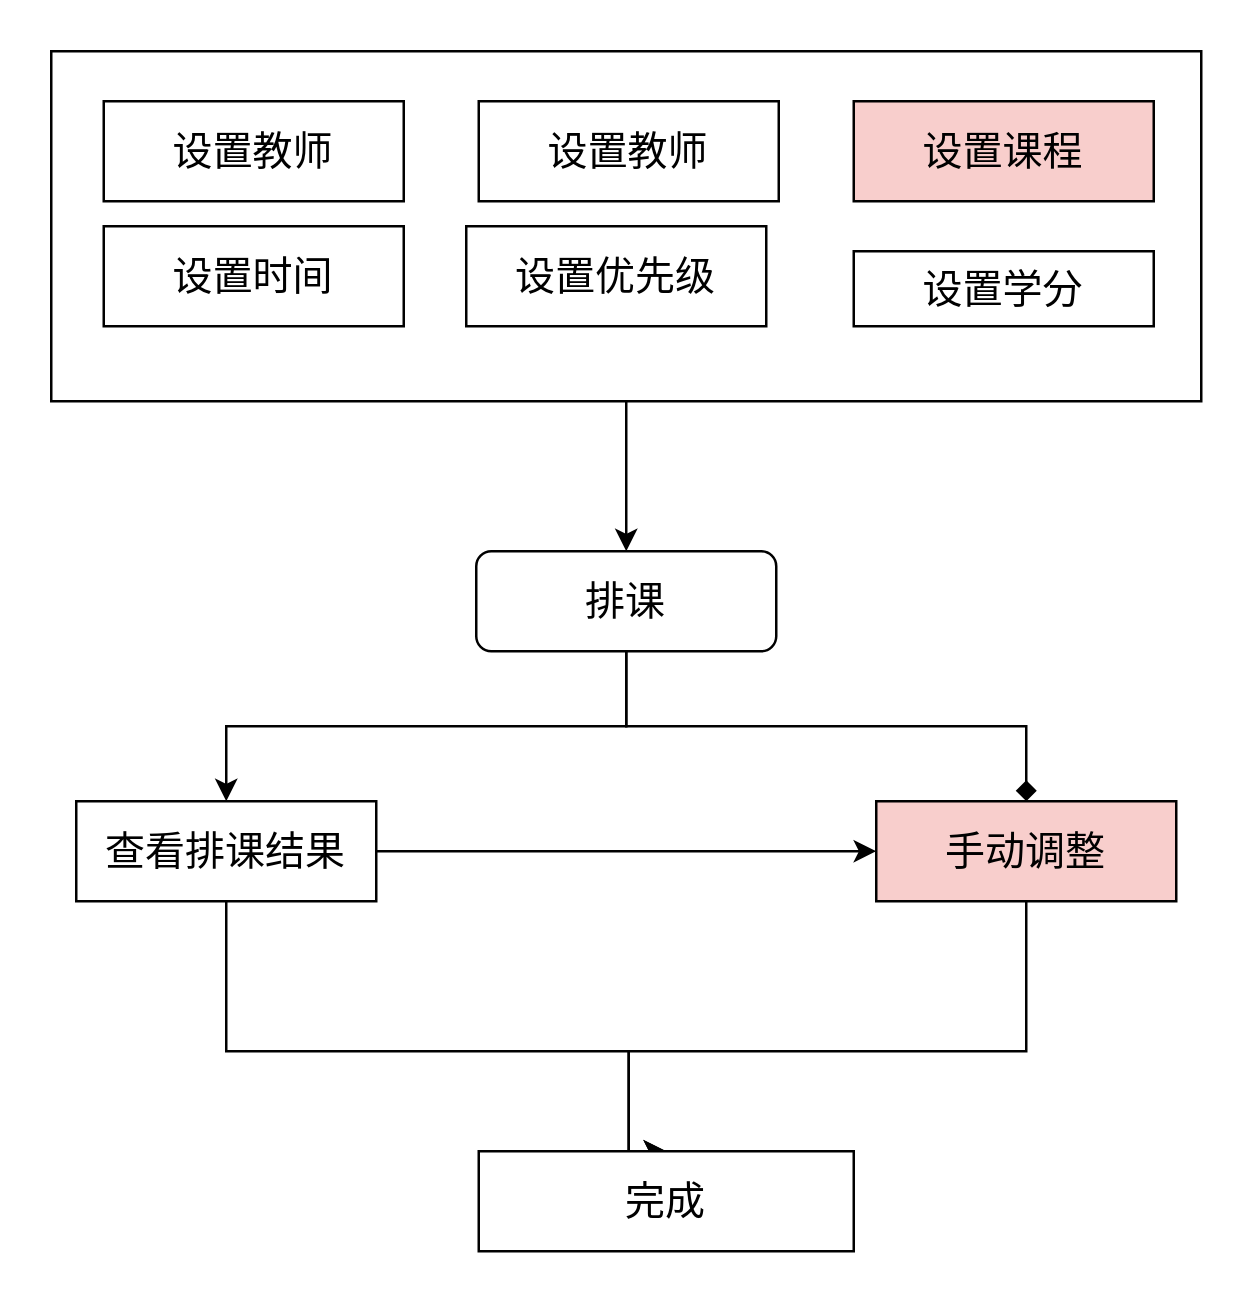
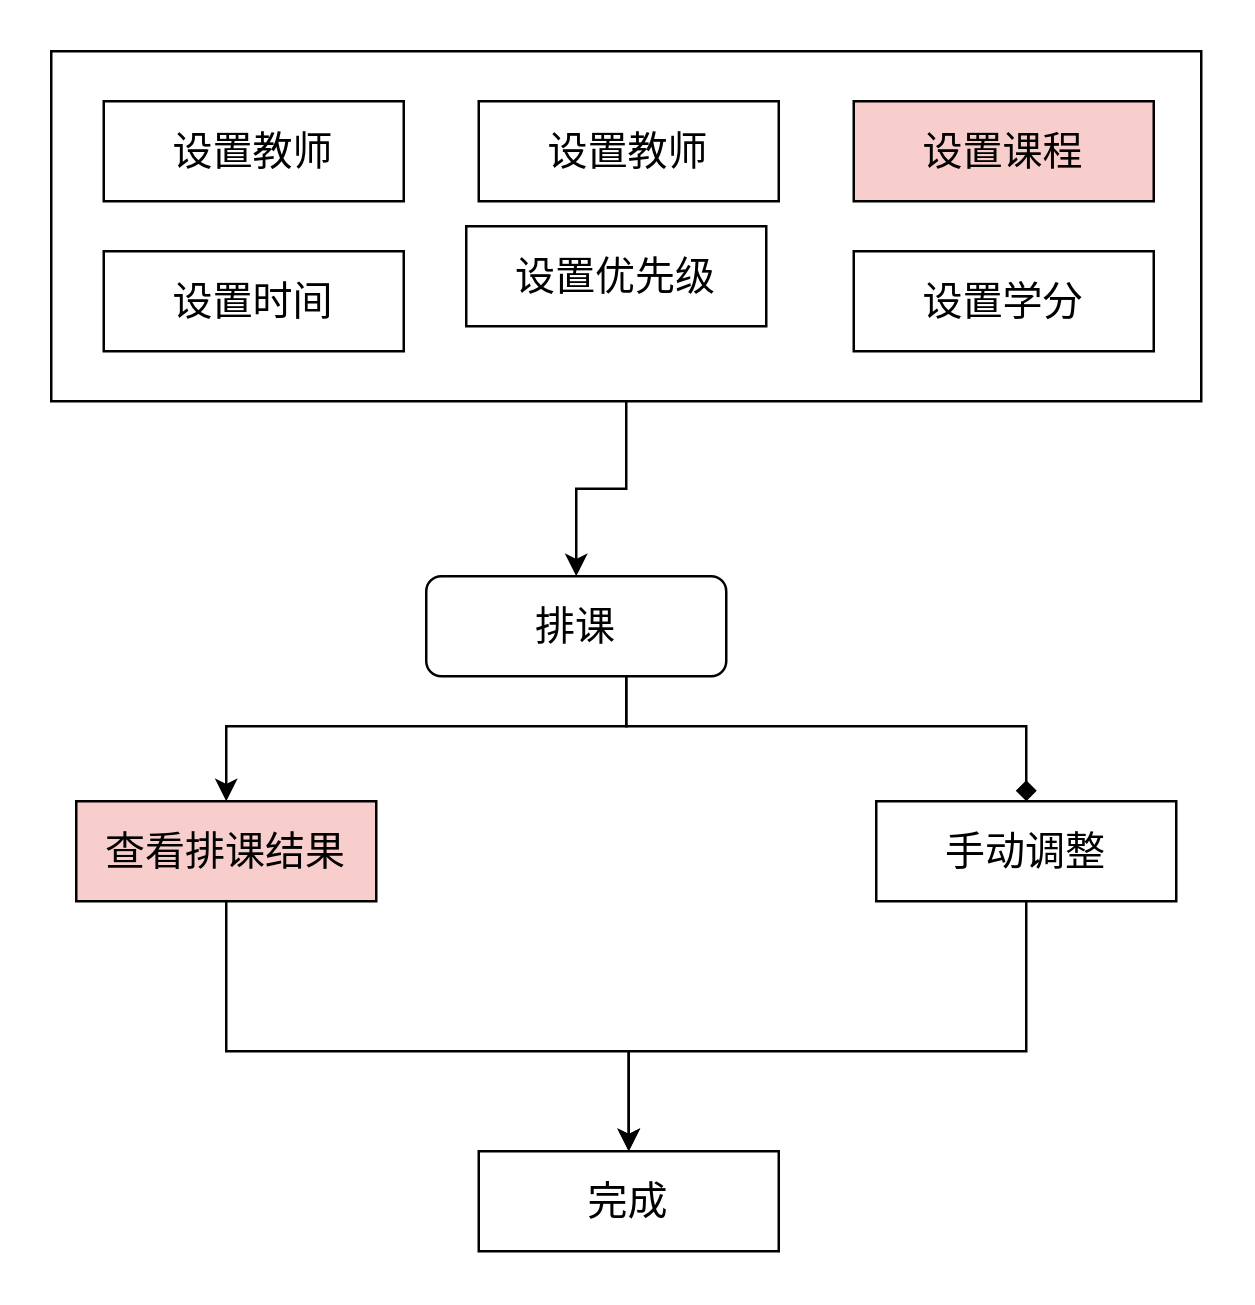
(254, 276) -> (254, 301)
(1004, 289) -> (1004, 301)
(626, 601) -> (576, 626)
(226, 851) -> (226, 851)
(618, 851) -> none
(1026, 851) -> (1026, 851)
(666, 1201) -> (629, 1201)
